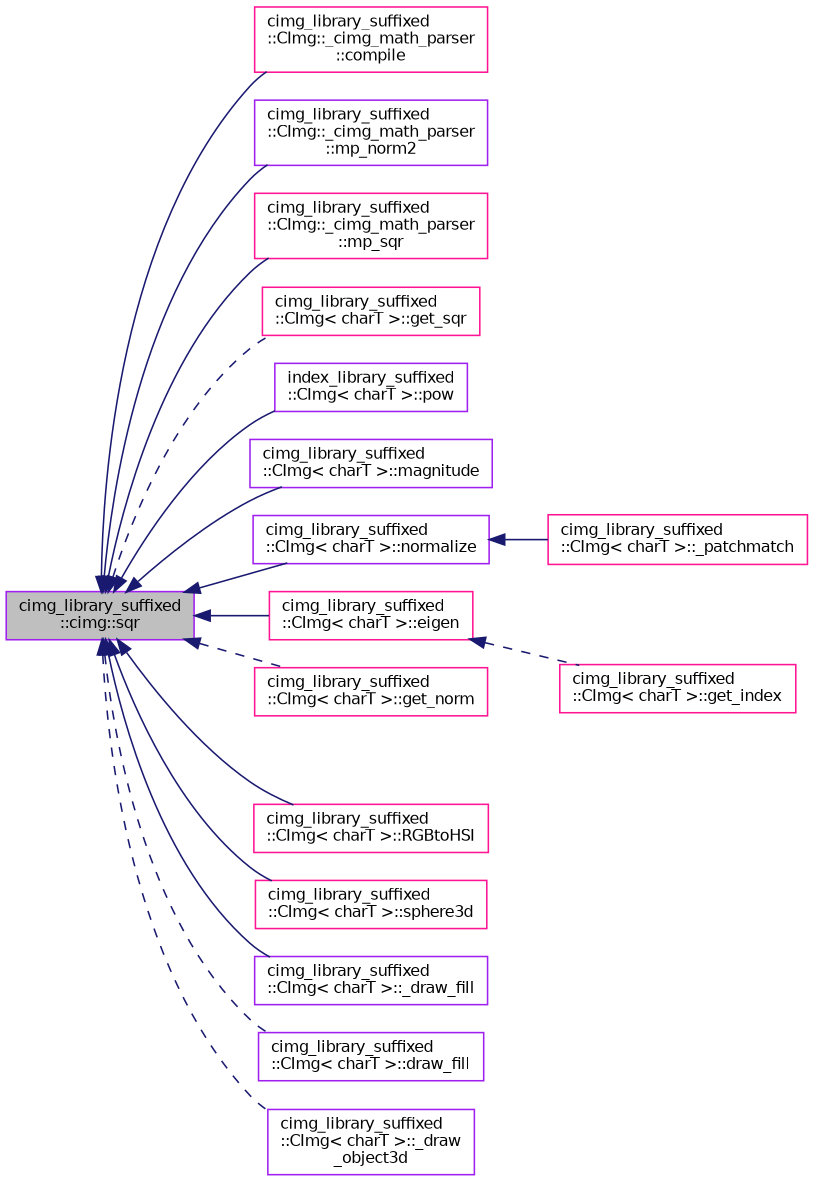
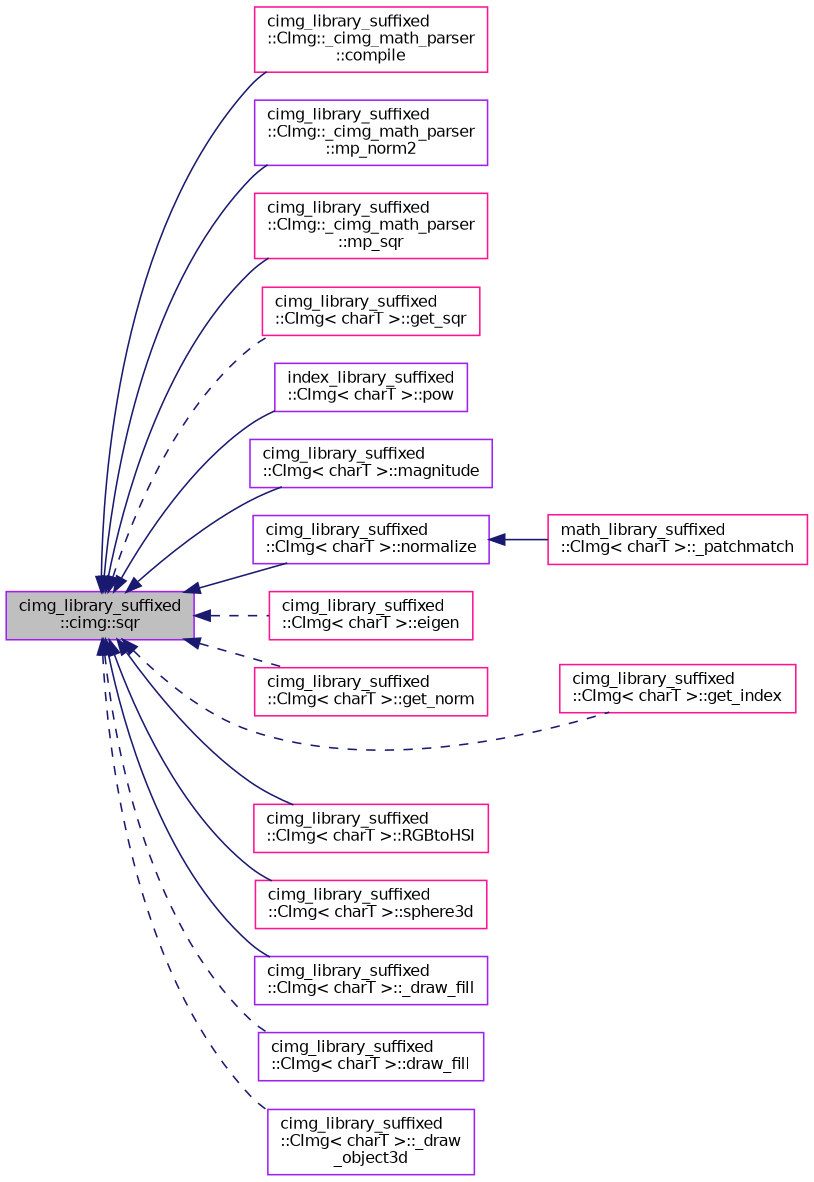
(678, 540) -> (678, 540)
(240, 616) -> (240, 616)
(532, 654) -> (359, 749)
